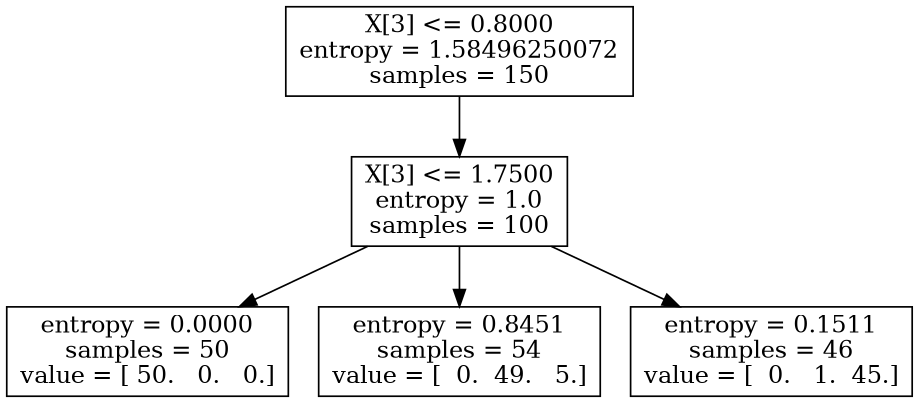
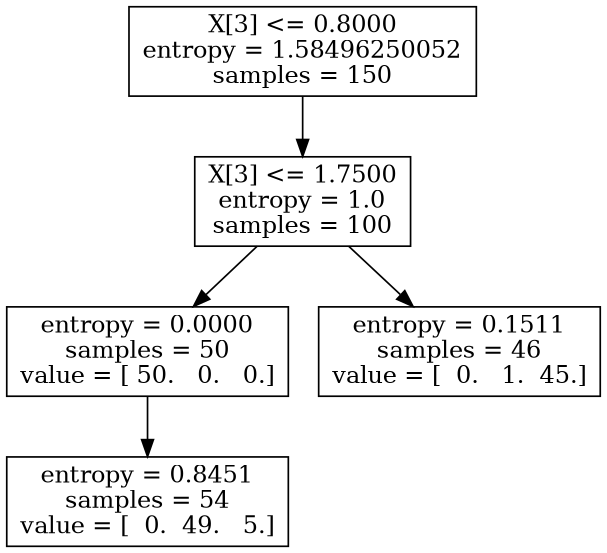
(459, 51) -> (303, 51)
(459, 268) -> (148, 418)
